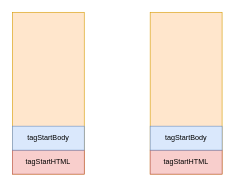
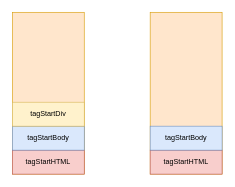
none -> (48, 114)
